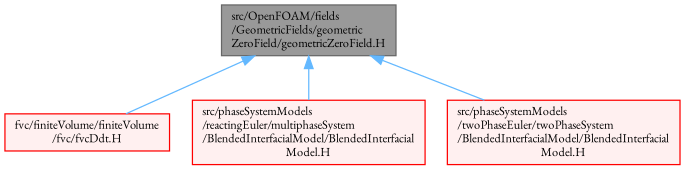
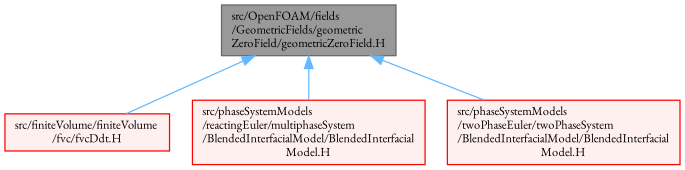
(87, 132) -> (87, 132)
